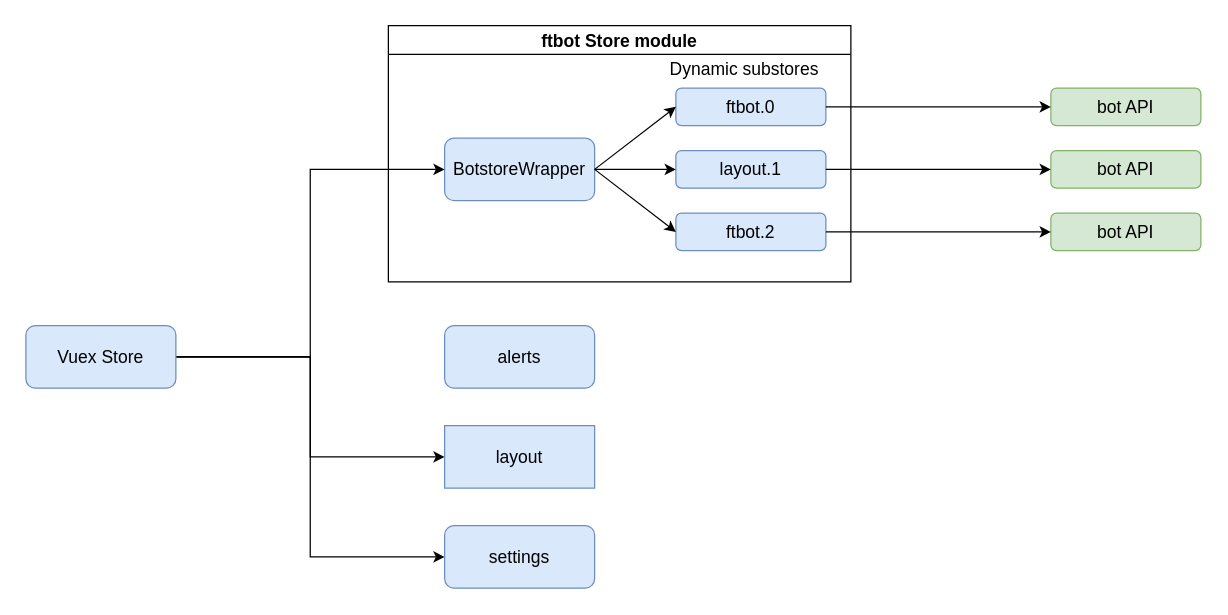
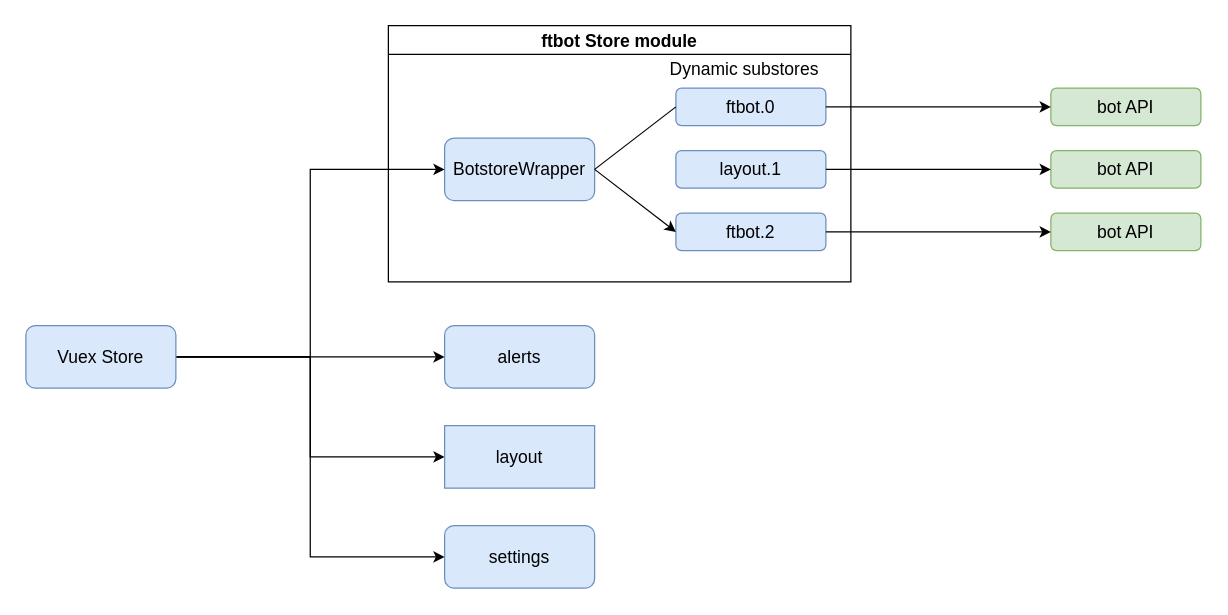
(668, 113) -> (671, 111)
(634, 169) -> none
none -> (374, 357)
